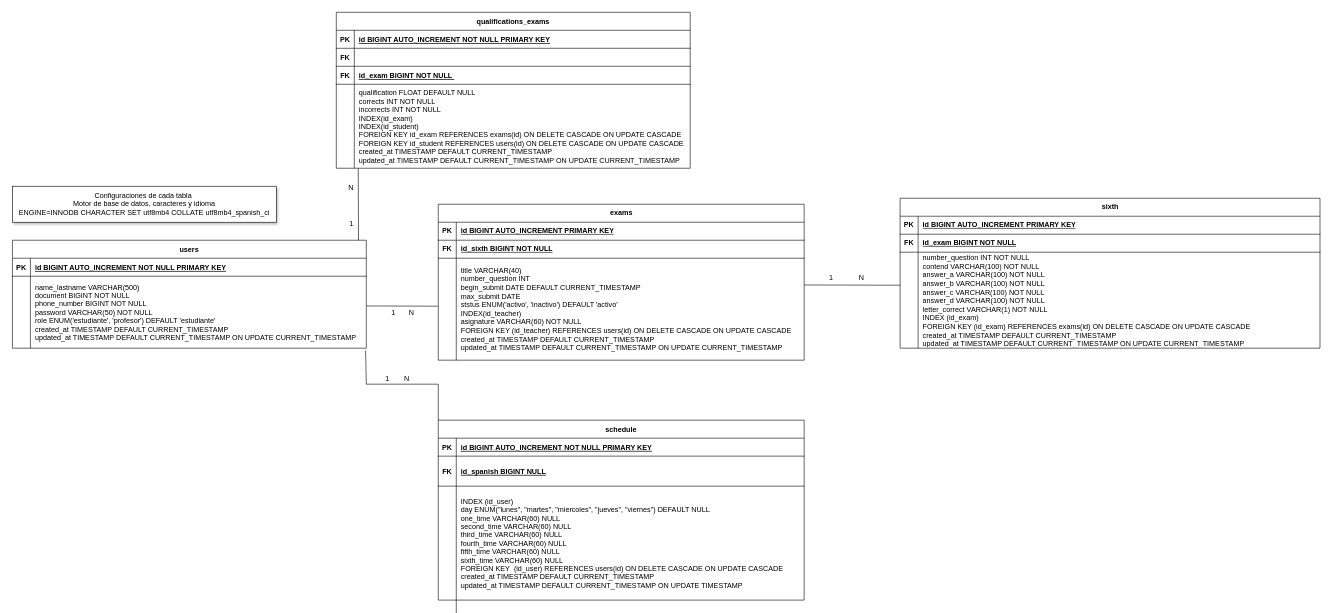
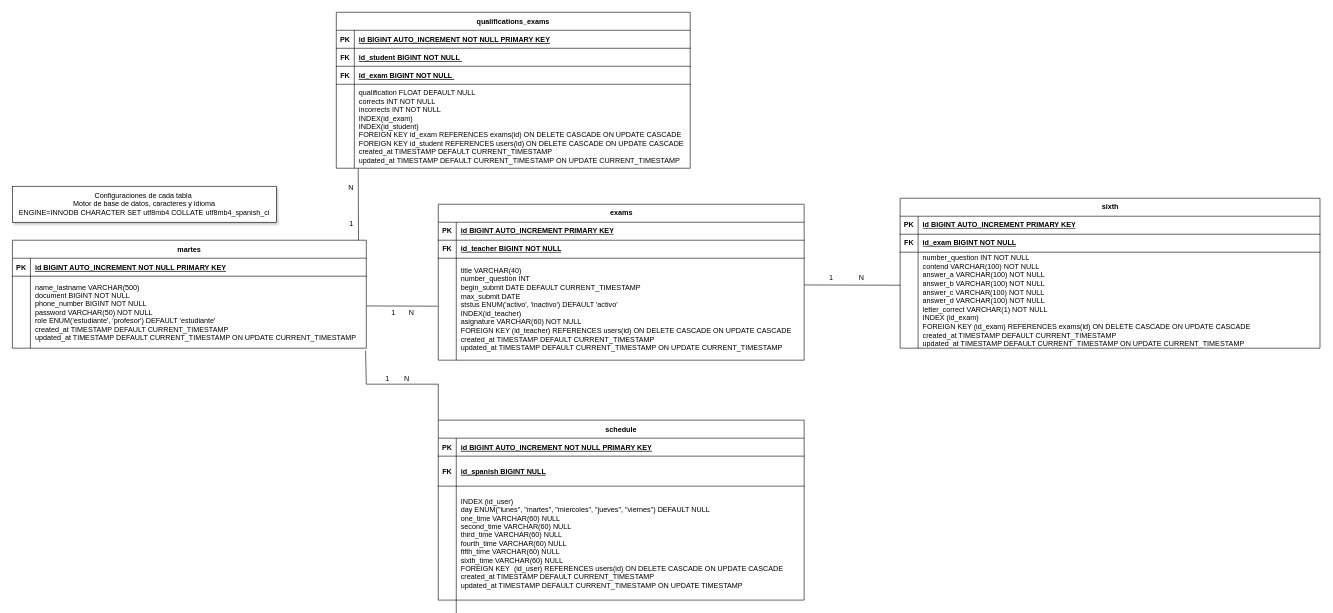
none -> (522, 57)
(505, 249) -> (510, 249)
(189, 250) -> (189, 250)
